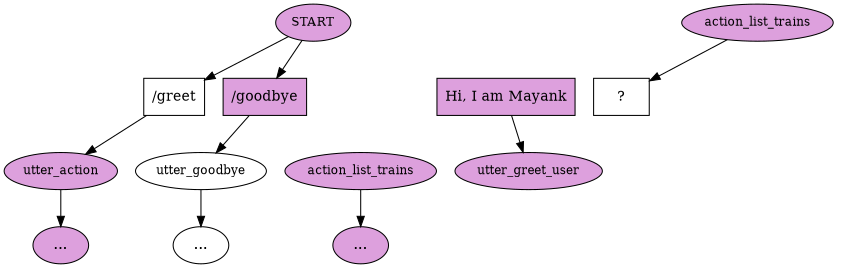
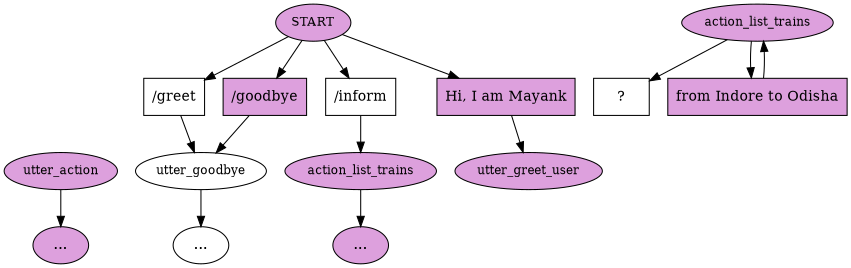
none -> (396, 55)
none -> (361, 97)
none -> (757, 97)
(120, 132) -> (186, 129)
